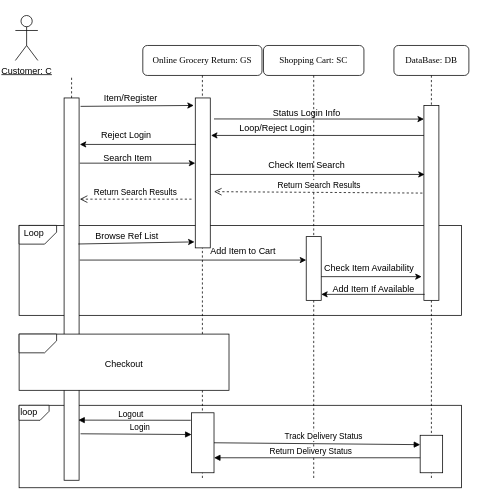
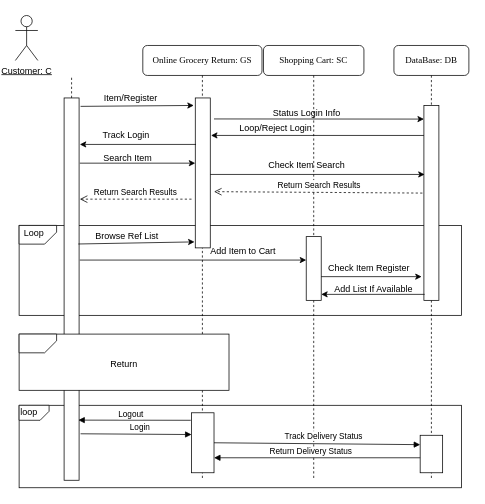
(126, 135) -> (126, 135)
(369, 269) -> (369, 269)
(374, 289) -> (374, 289)
(124, 364) -> (124, 364)
